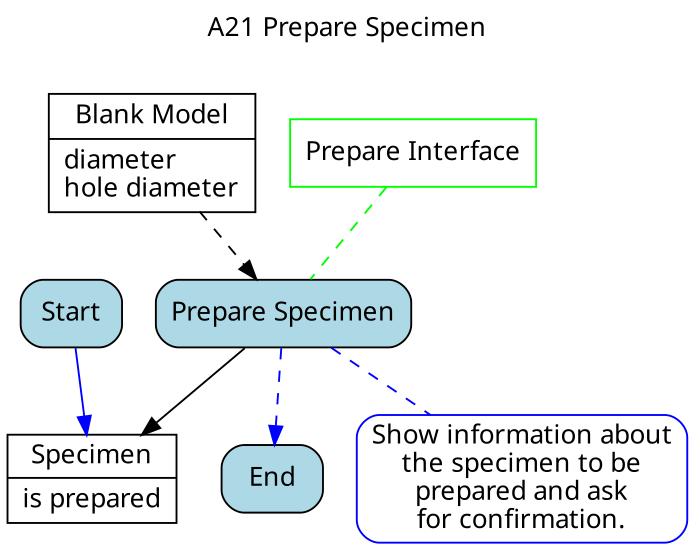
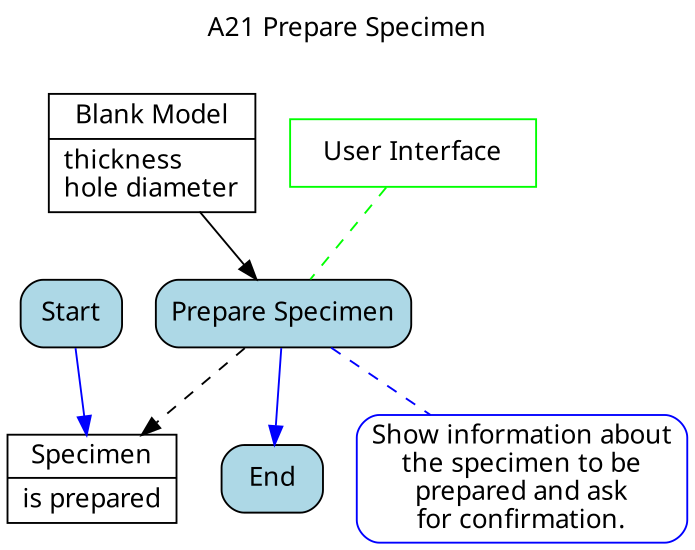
(413, 153) -> (413, 153)
(121, 161) -> (124, 161)
(222, 238) -> (222, 238)
(201, 385) -> (201, 385)
(279, 387) -> (279, 387)
